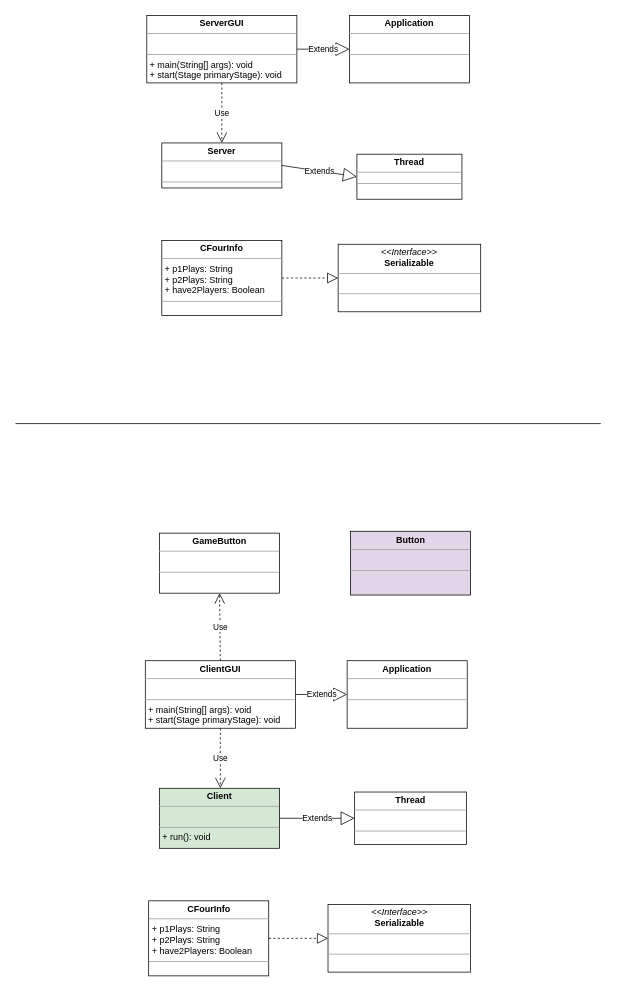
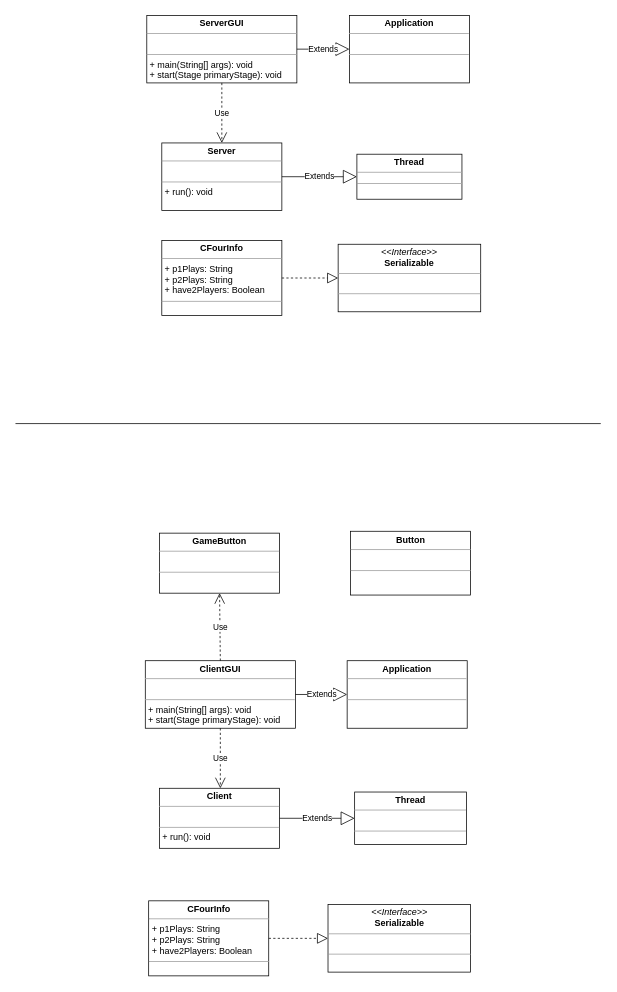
(222, 165) -> (222, 177)
(410, 563) -> (410, 563)
(219, 818) -> (219, 818)
